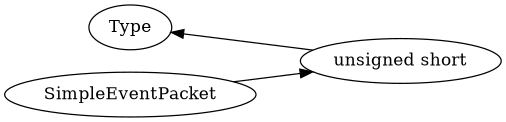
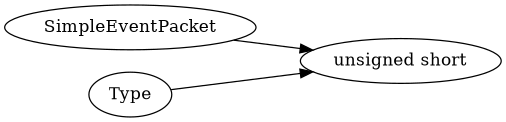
(248, 42) -> (236, 82)
